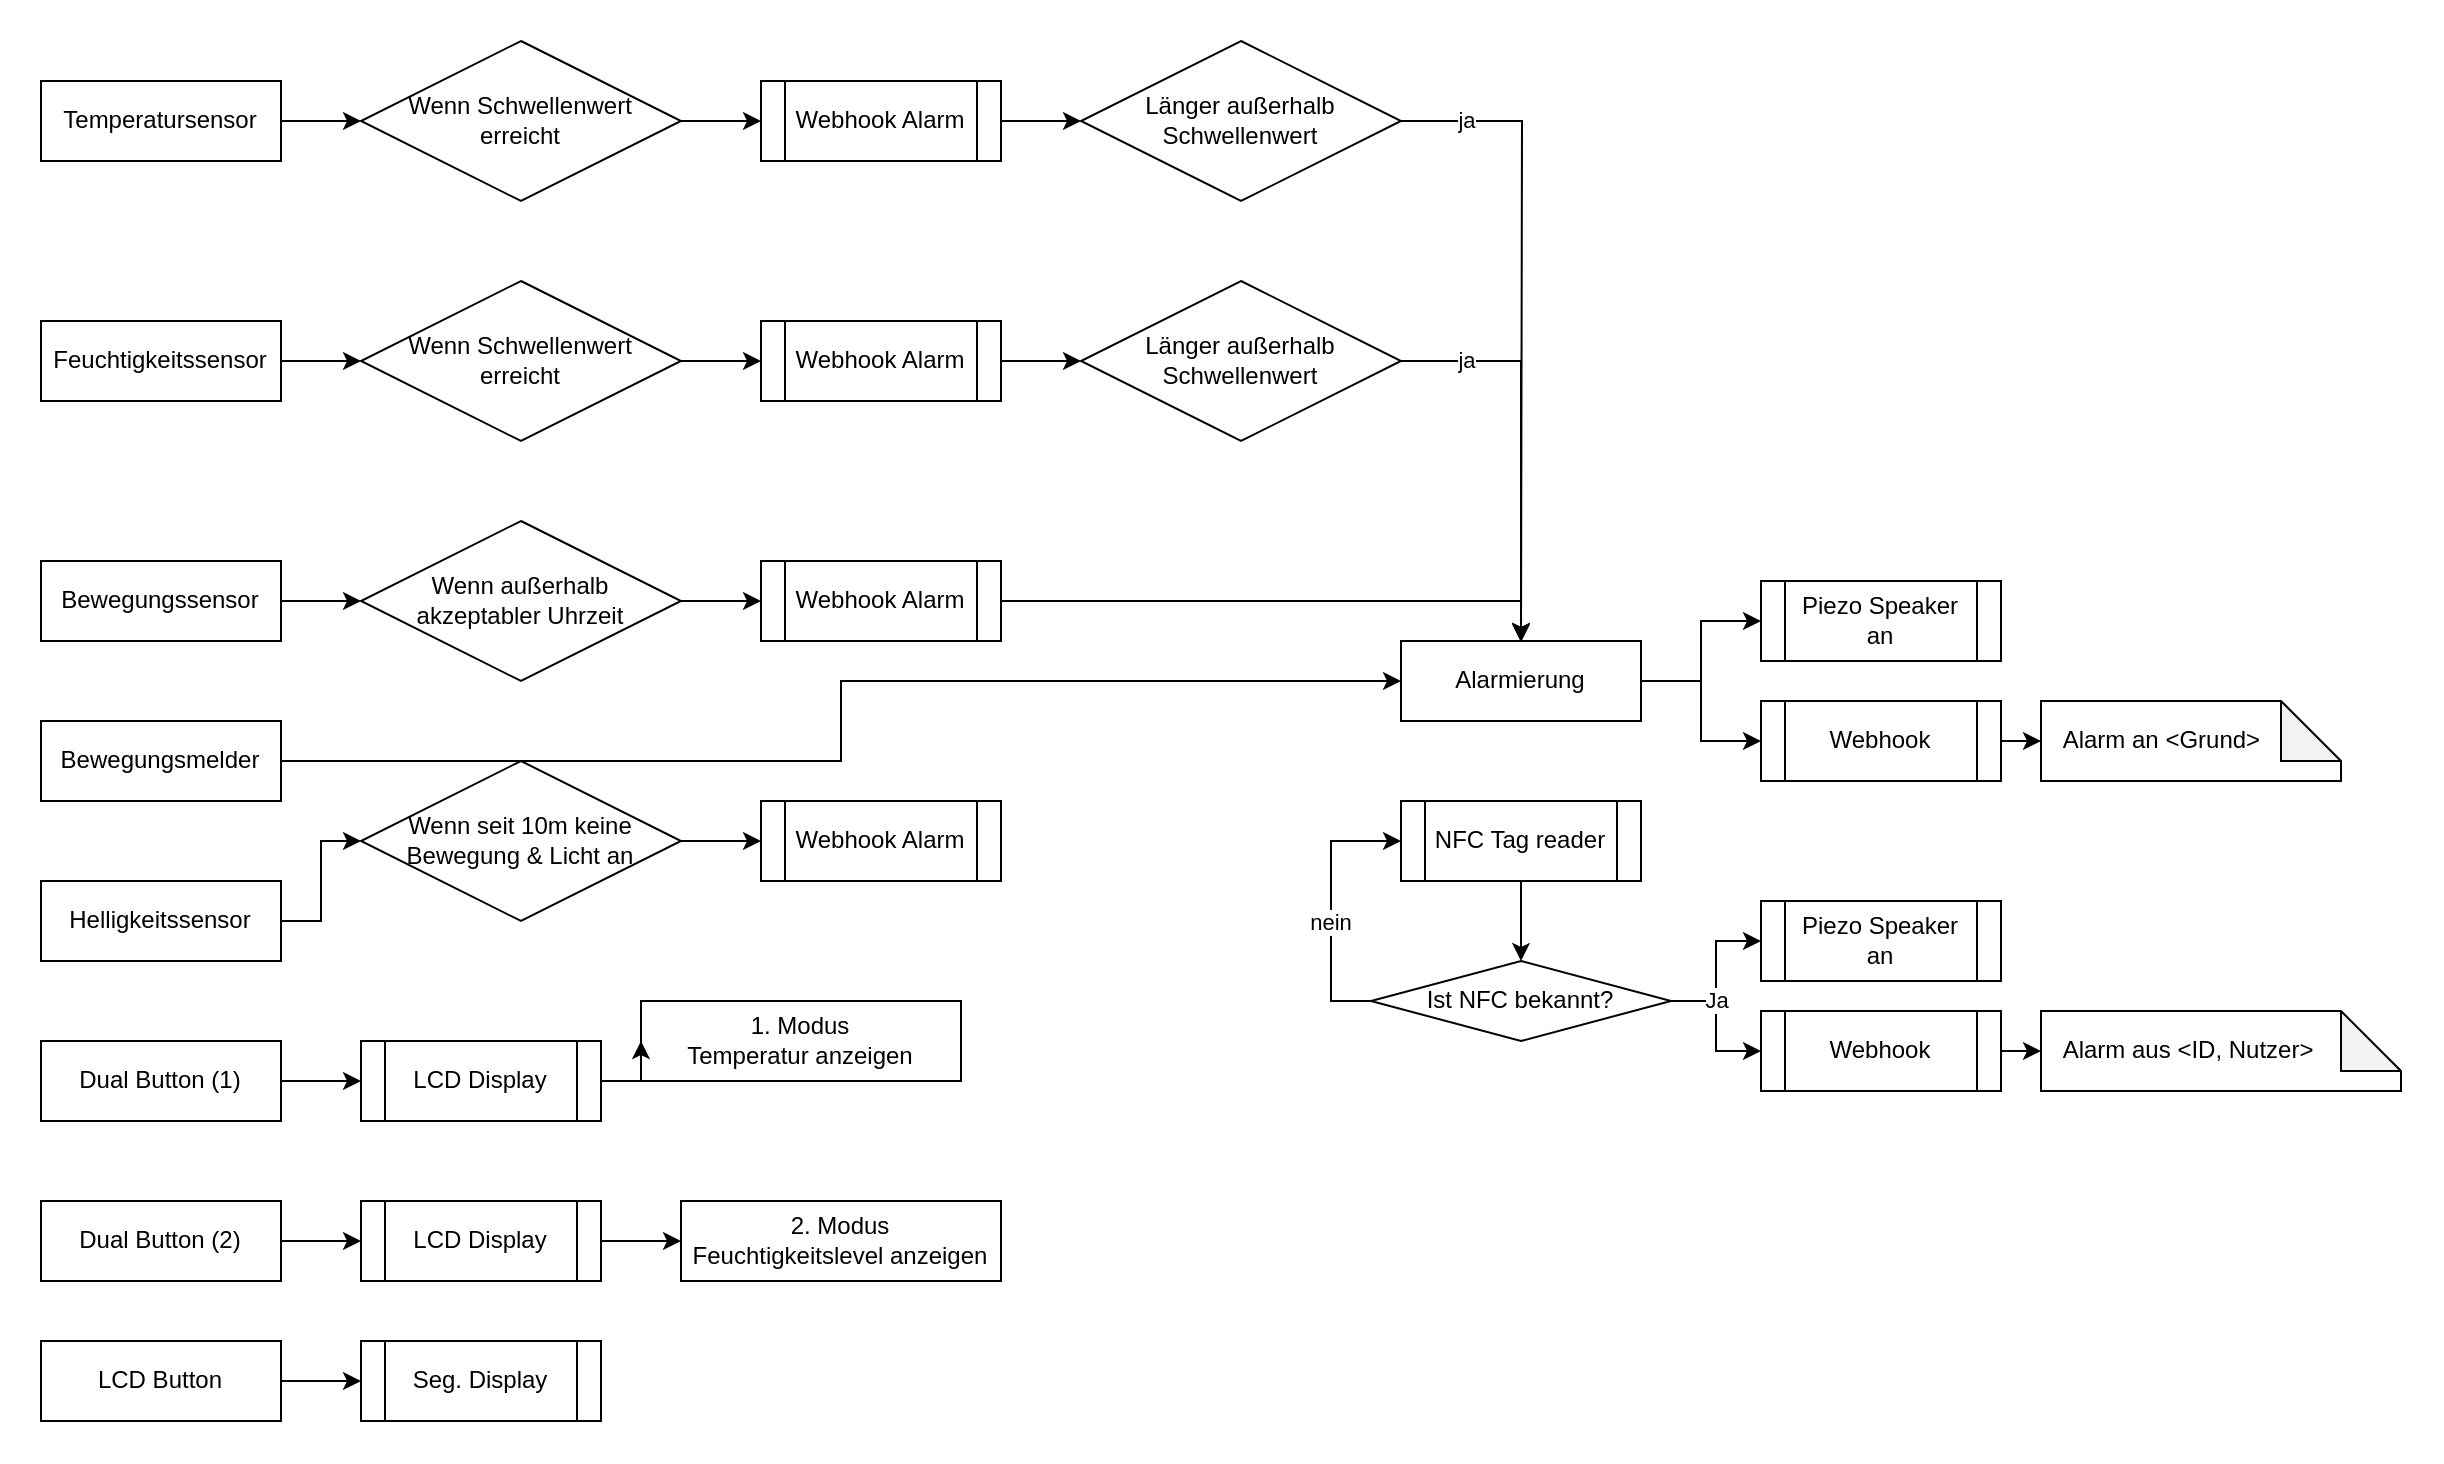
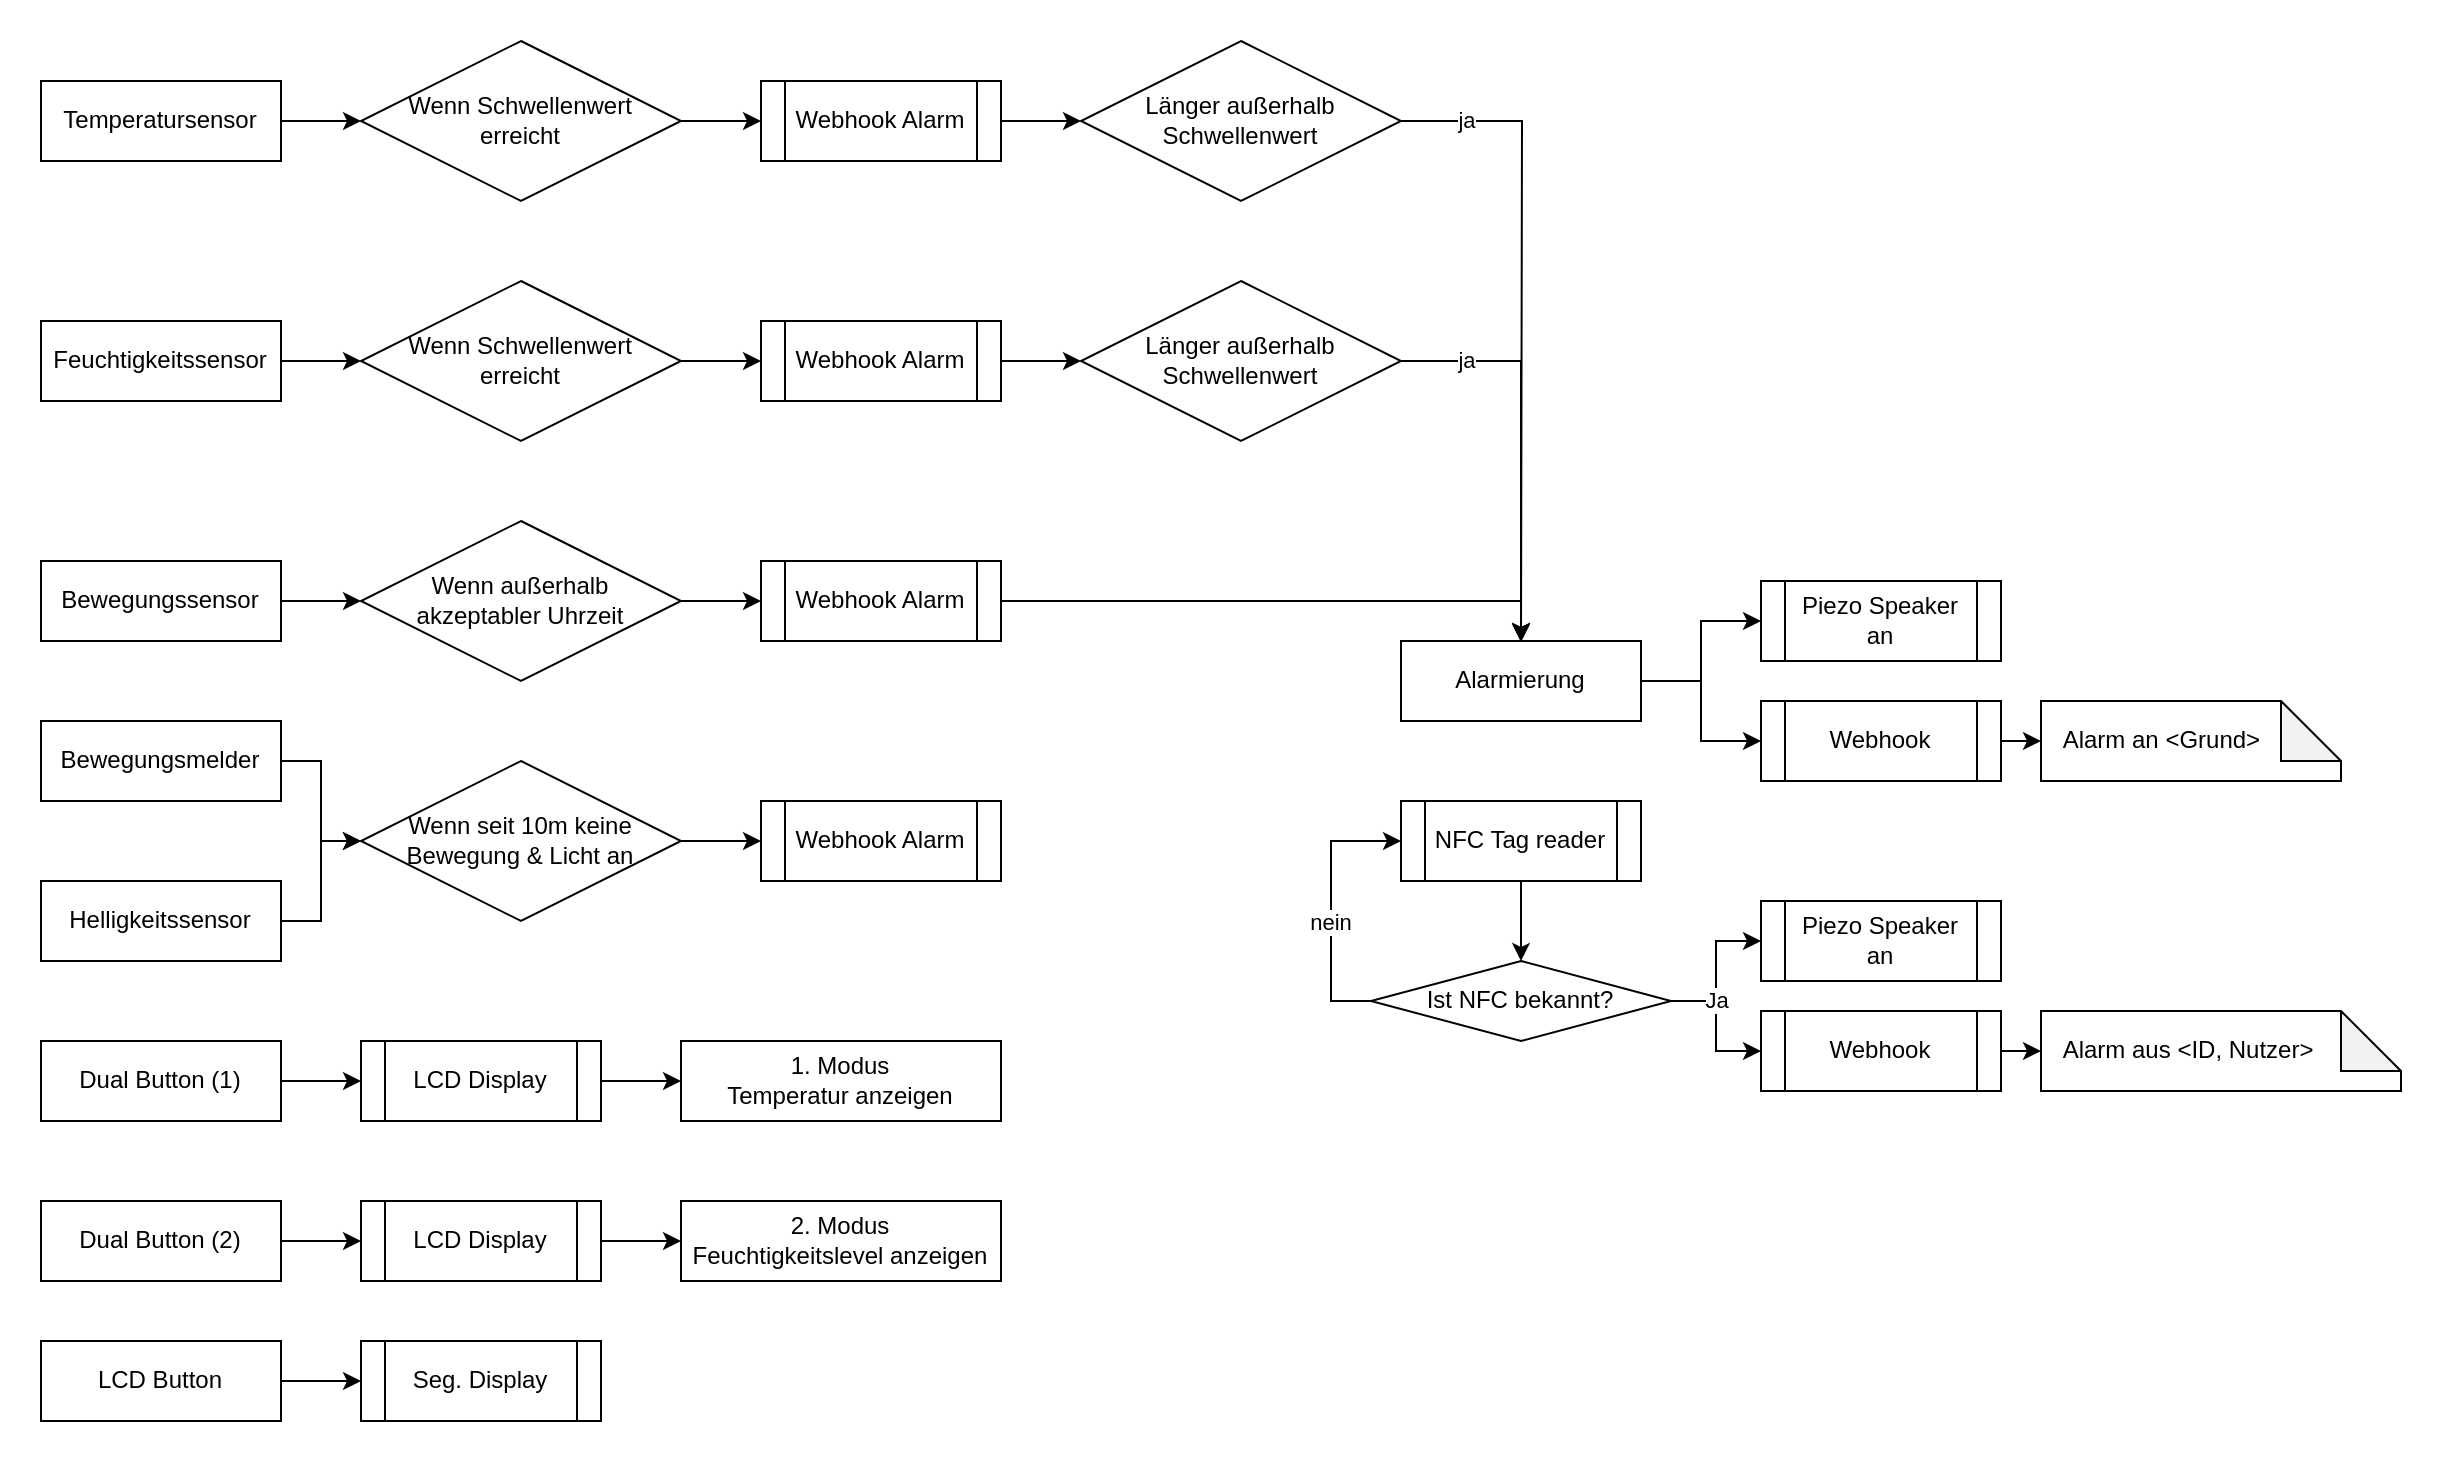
(841, 709) -> (321, 798)
(801, 1041) -> (841, 1081)
